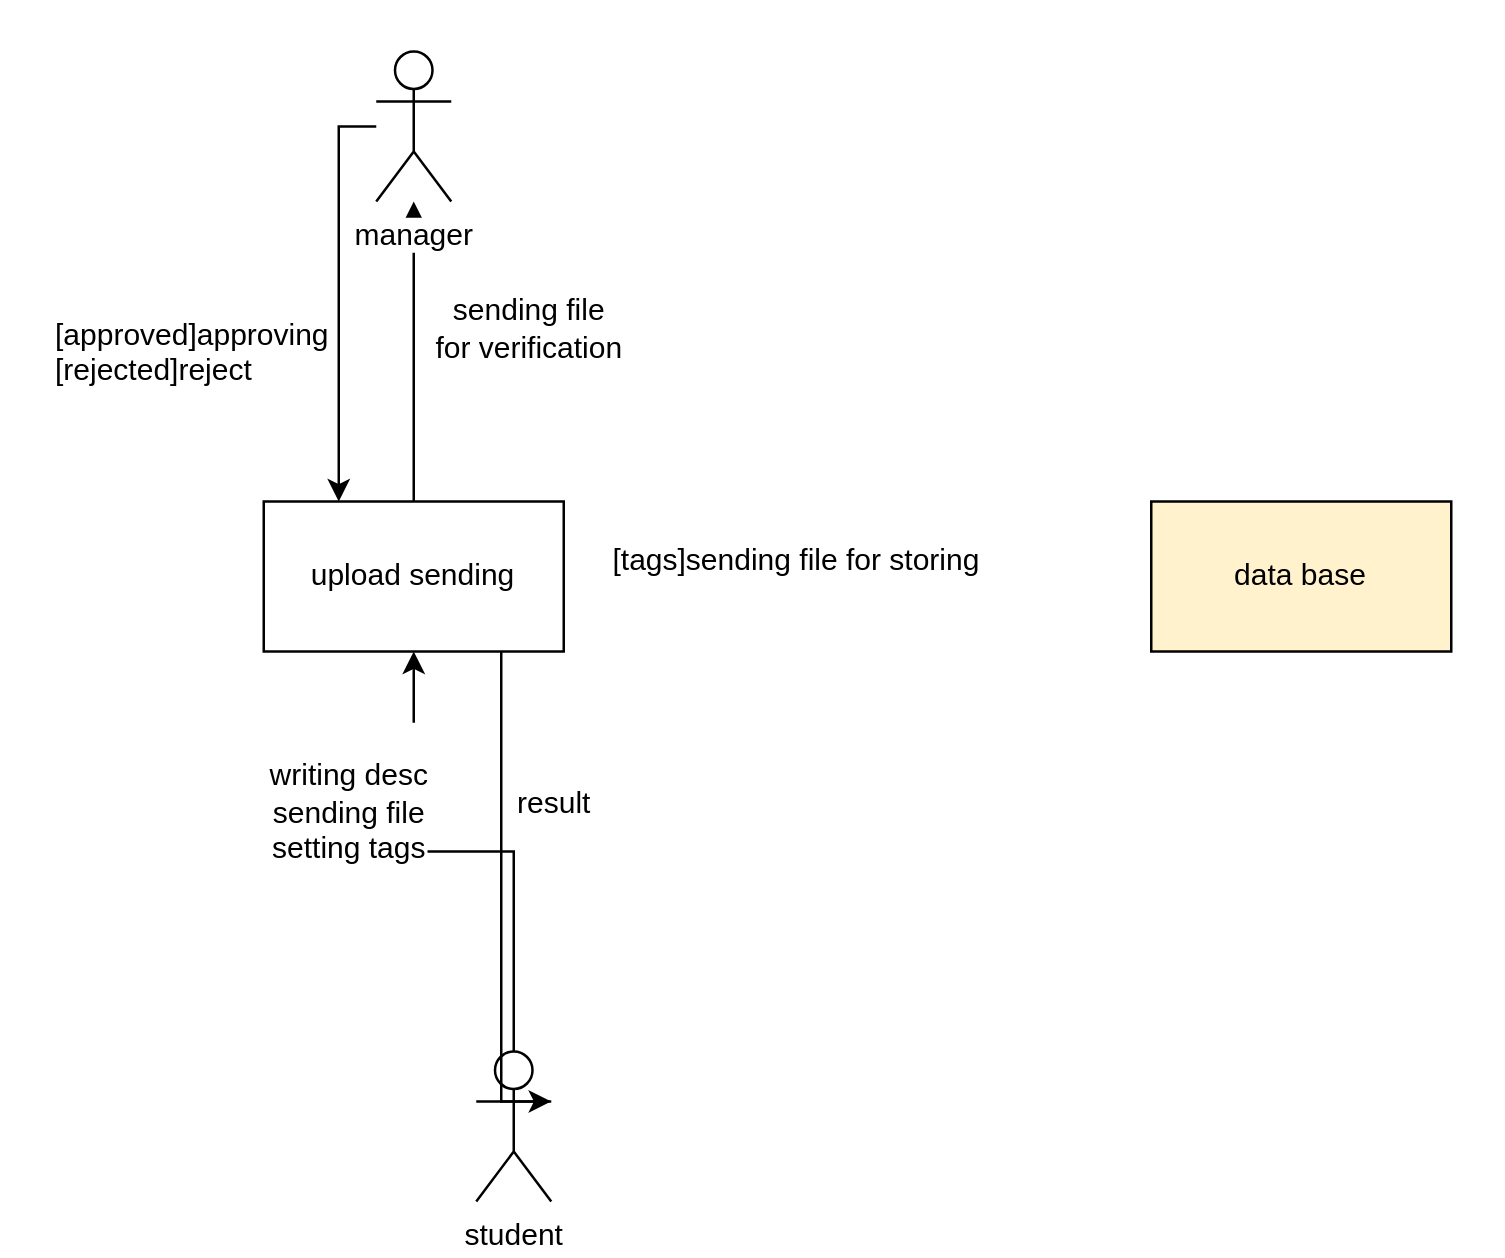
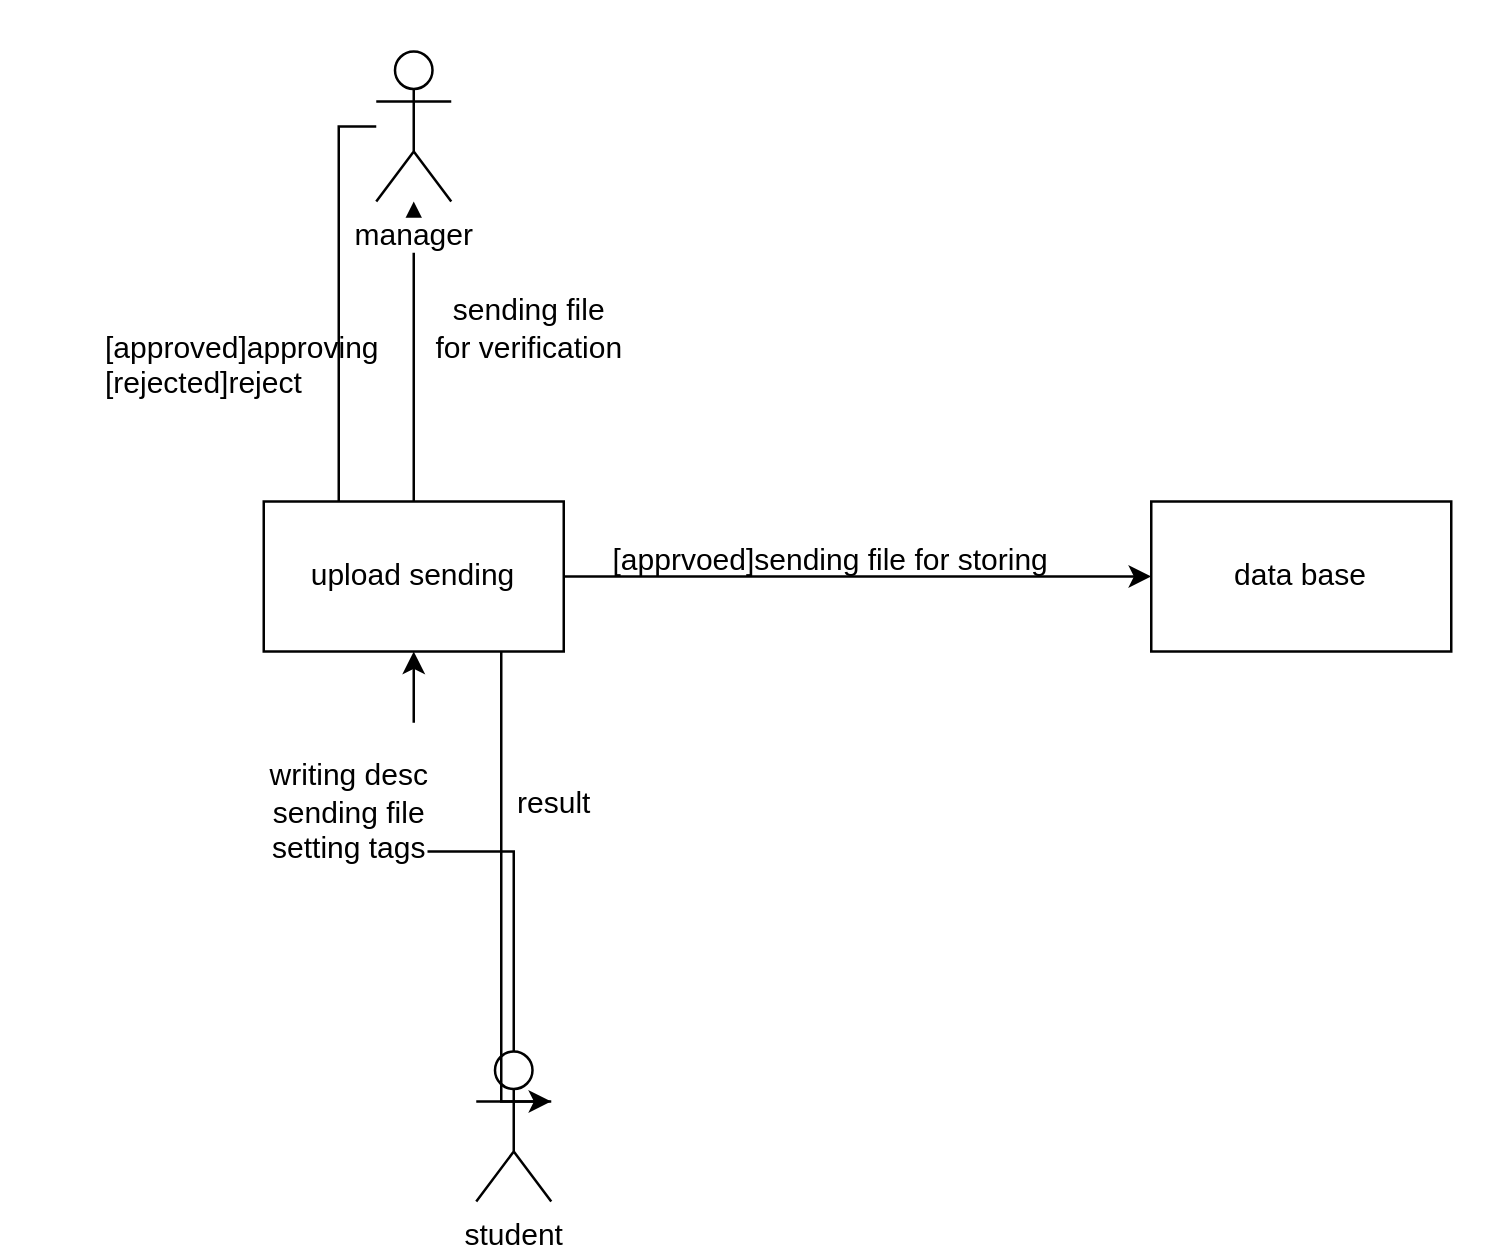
(226, 339) -> (276, 351)
(339, 483) -> (339, 490)
(838, 562) -> (872, 562)
none -> (849, 576)
(1301, 576) -> (1301, 576)
